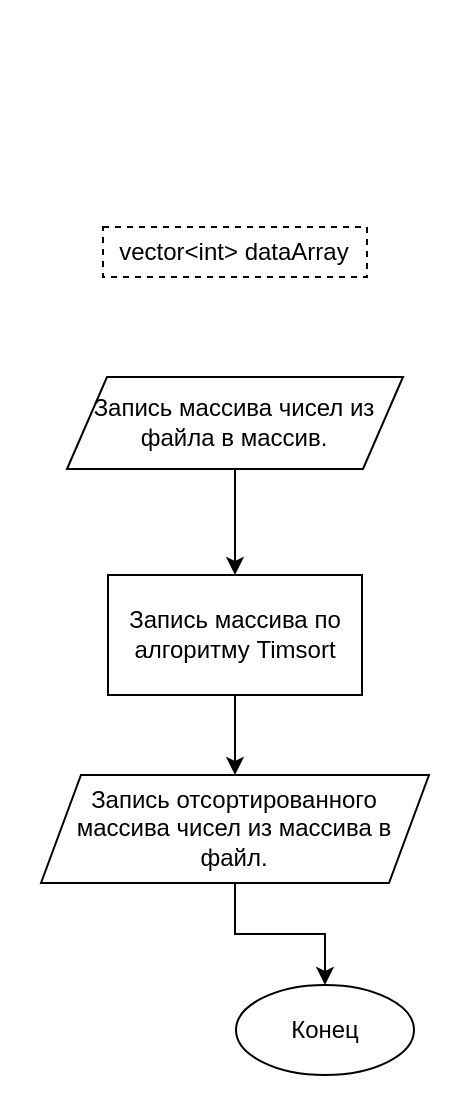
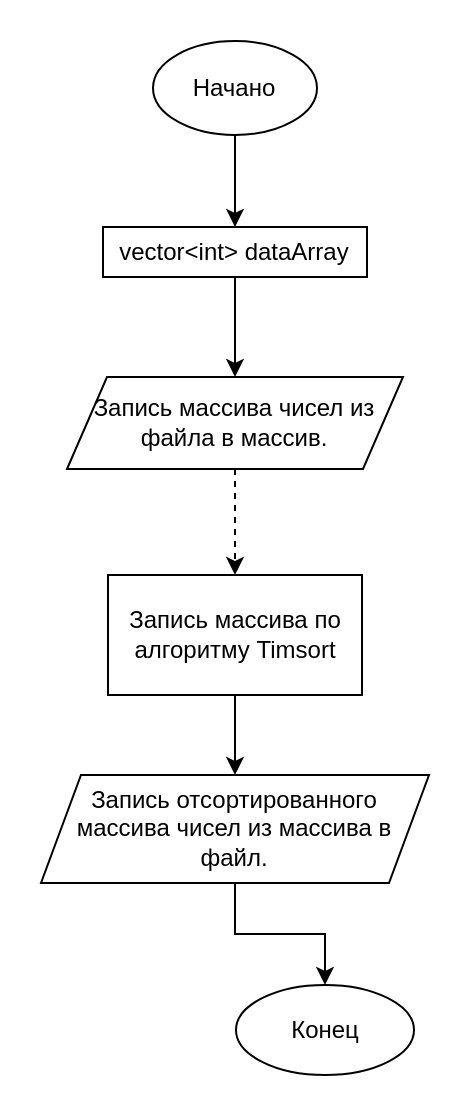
none -> (235, 88)
none -> (235, 174)
(235, 252) -> (235, 252)
none -> (235, 320)
(235, 517) -> (235, 517)
